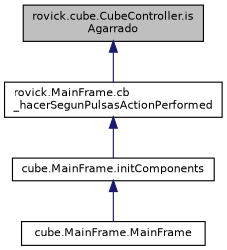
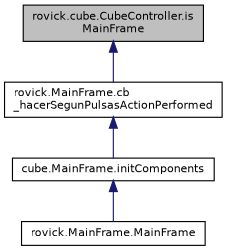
(113, 23) -> (113, 23)
(113, 233) -> (113, 233)
